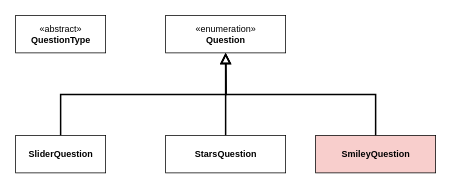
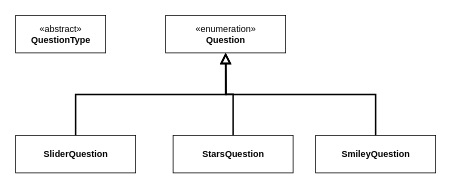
(60, 154) -> (75, 154)
(225, 154) -> (233, 154)
(375, 154) -> (375, 154)
